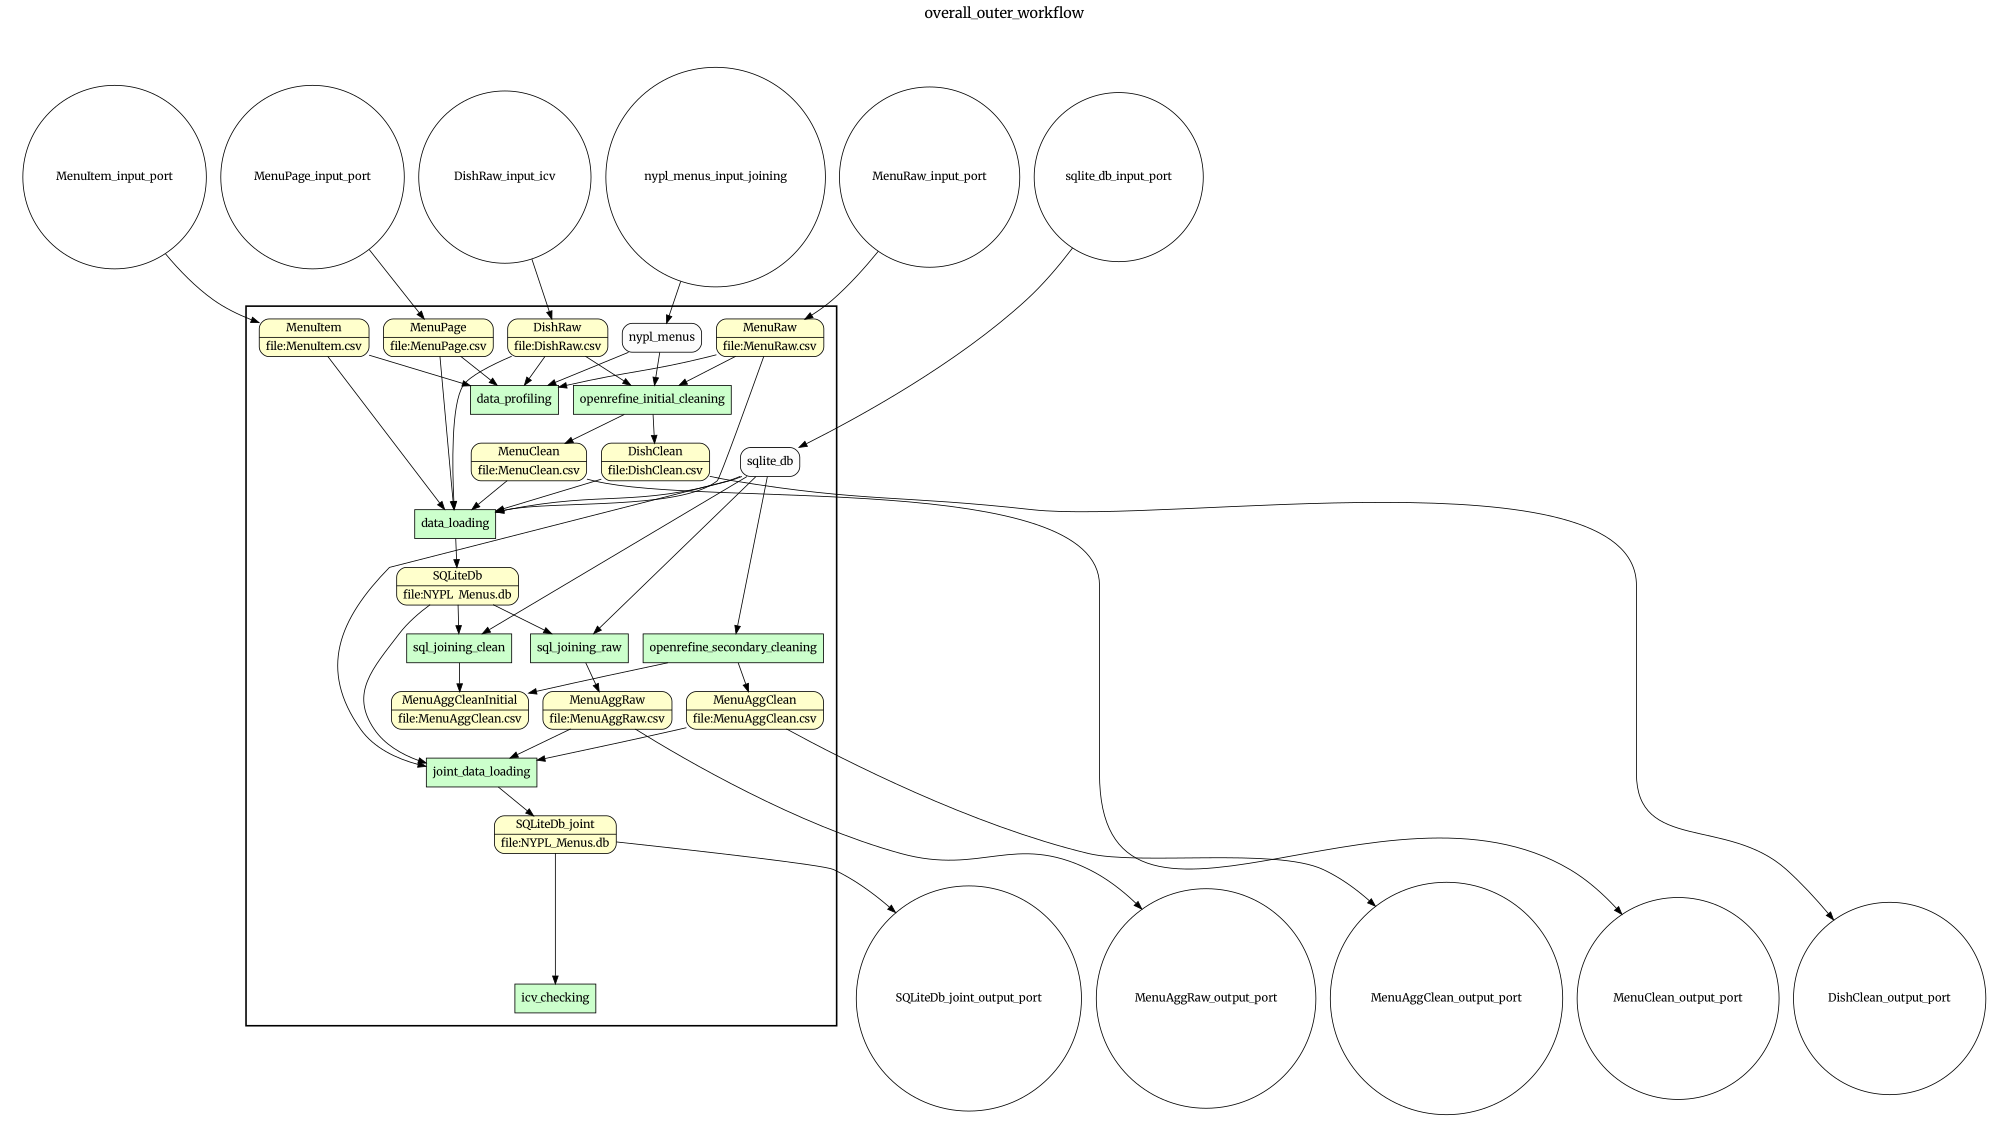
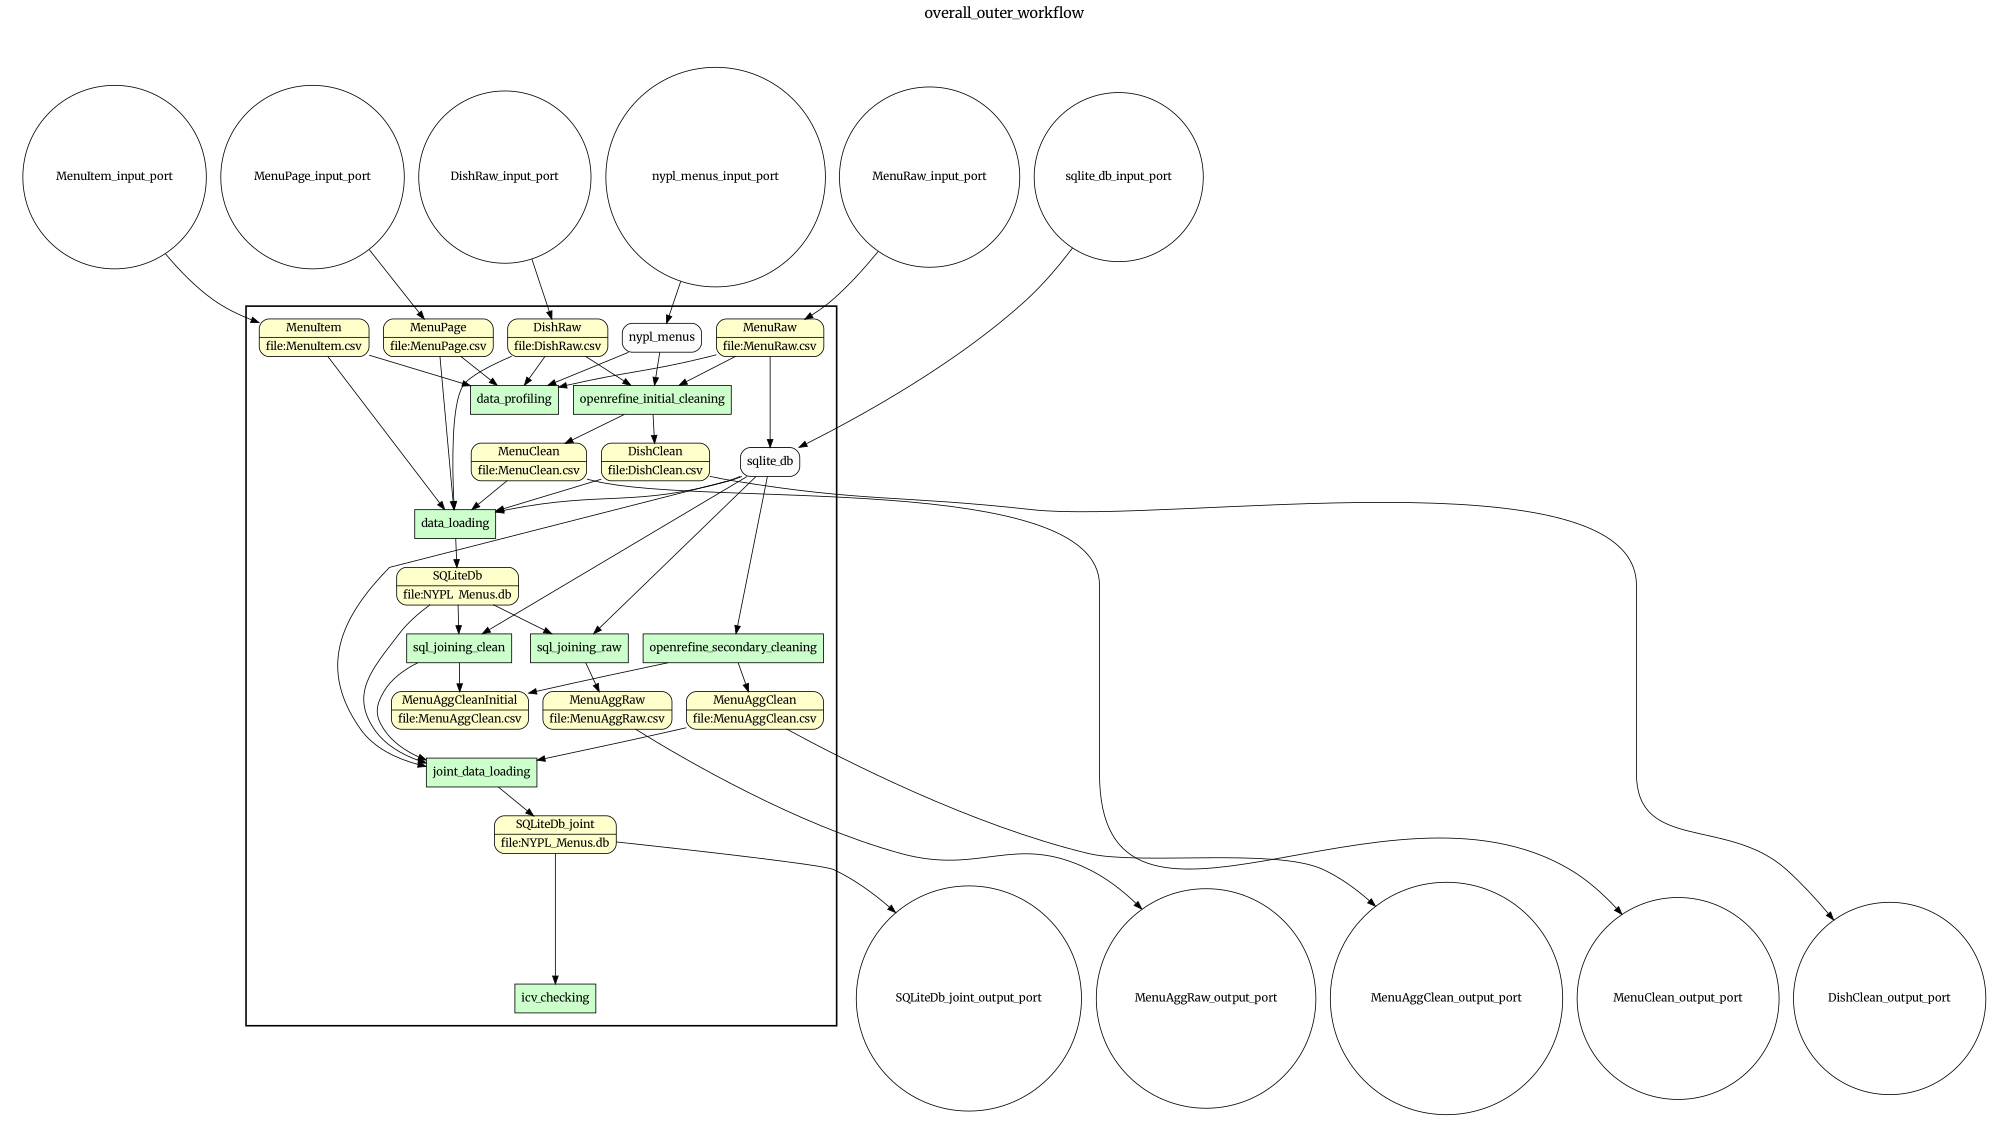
(505, 177) -> (505, 177)
(716, 177) -> (716, 177)
(721, 471) -> (770, 398)
(544, 742) -> (377, 710)
